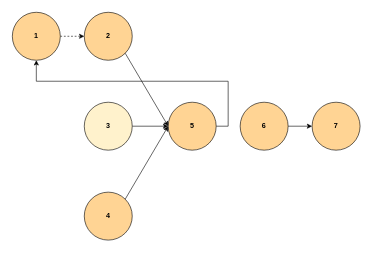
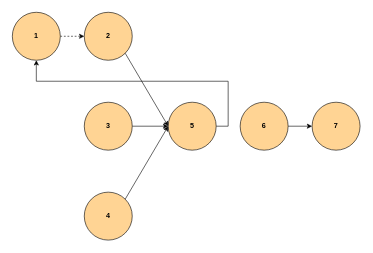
(108, 126) -> (108, 126)
